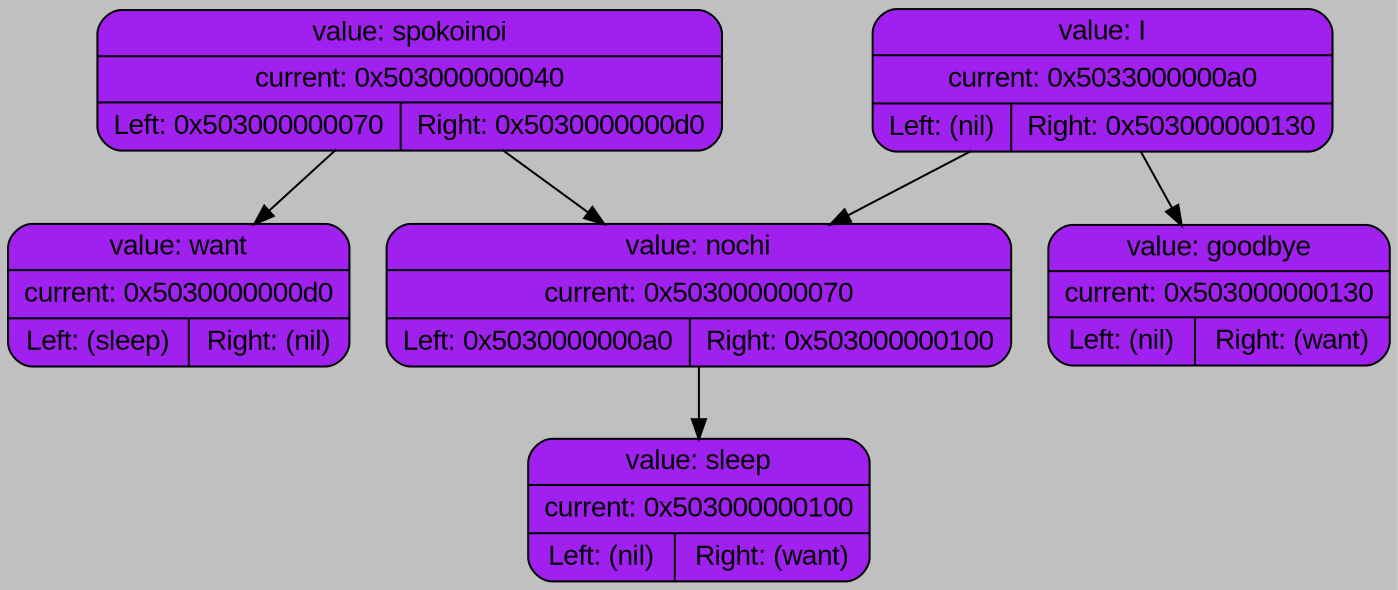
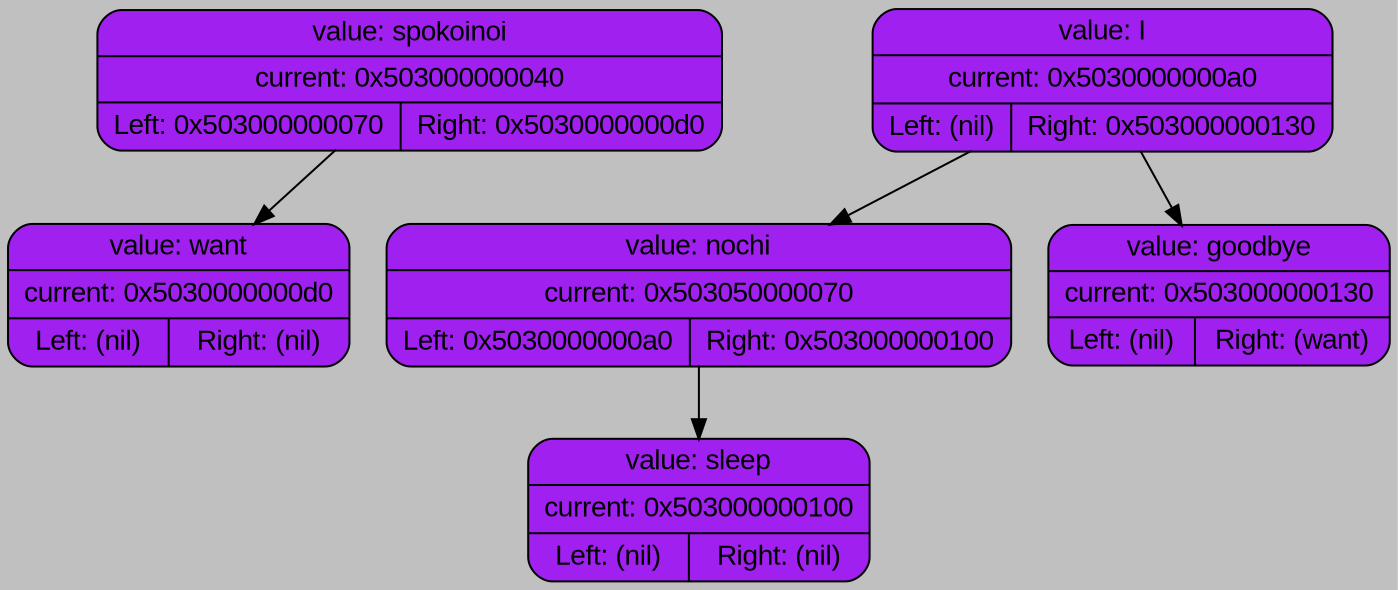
(1103, 78) -> (1103, 78)
(545, 181) -> none
(699, 293) -> (699, 293)
(98, 341) -> (88, 341)
(772, 556) -> (779, 556)
